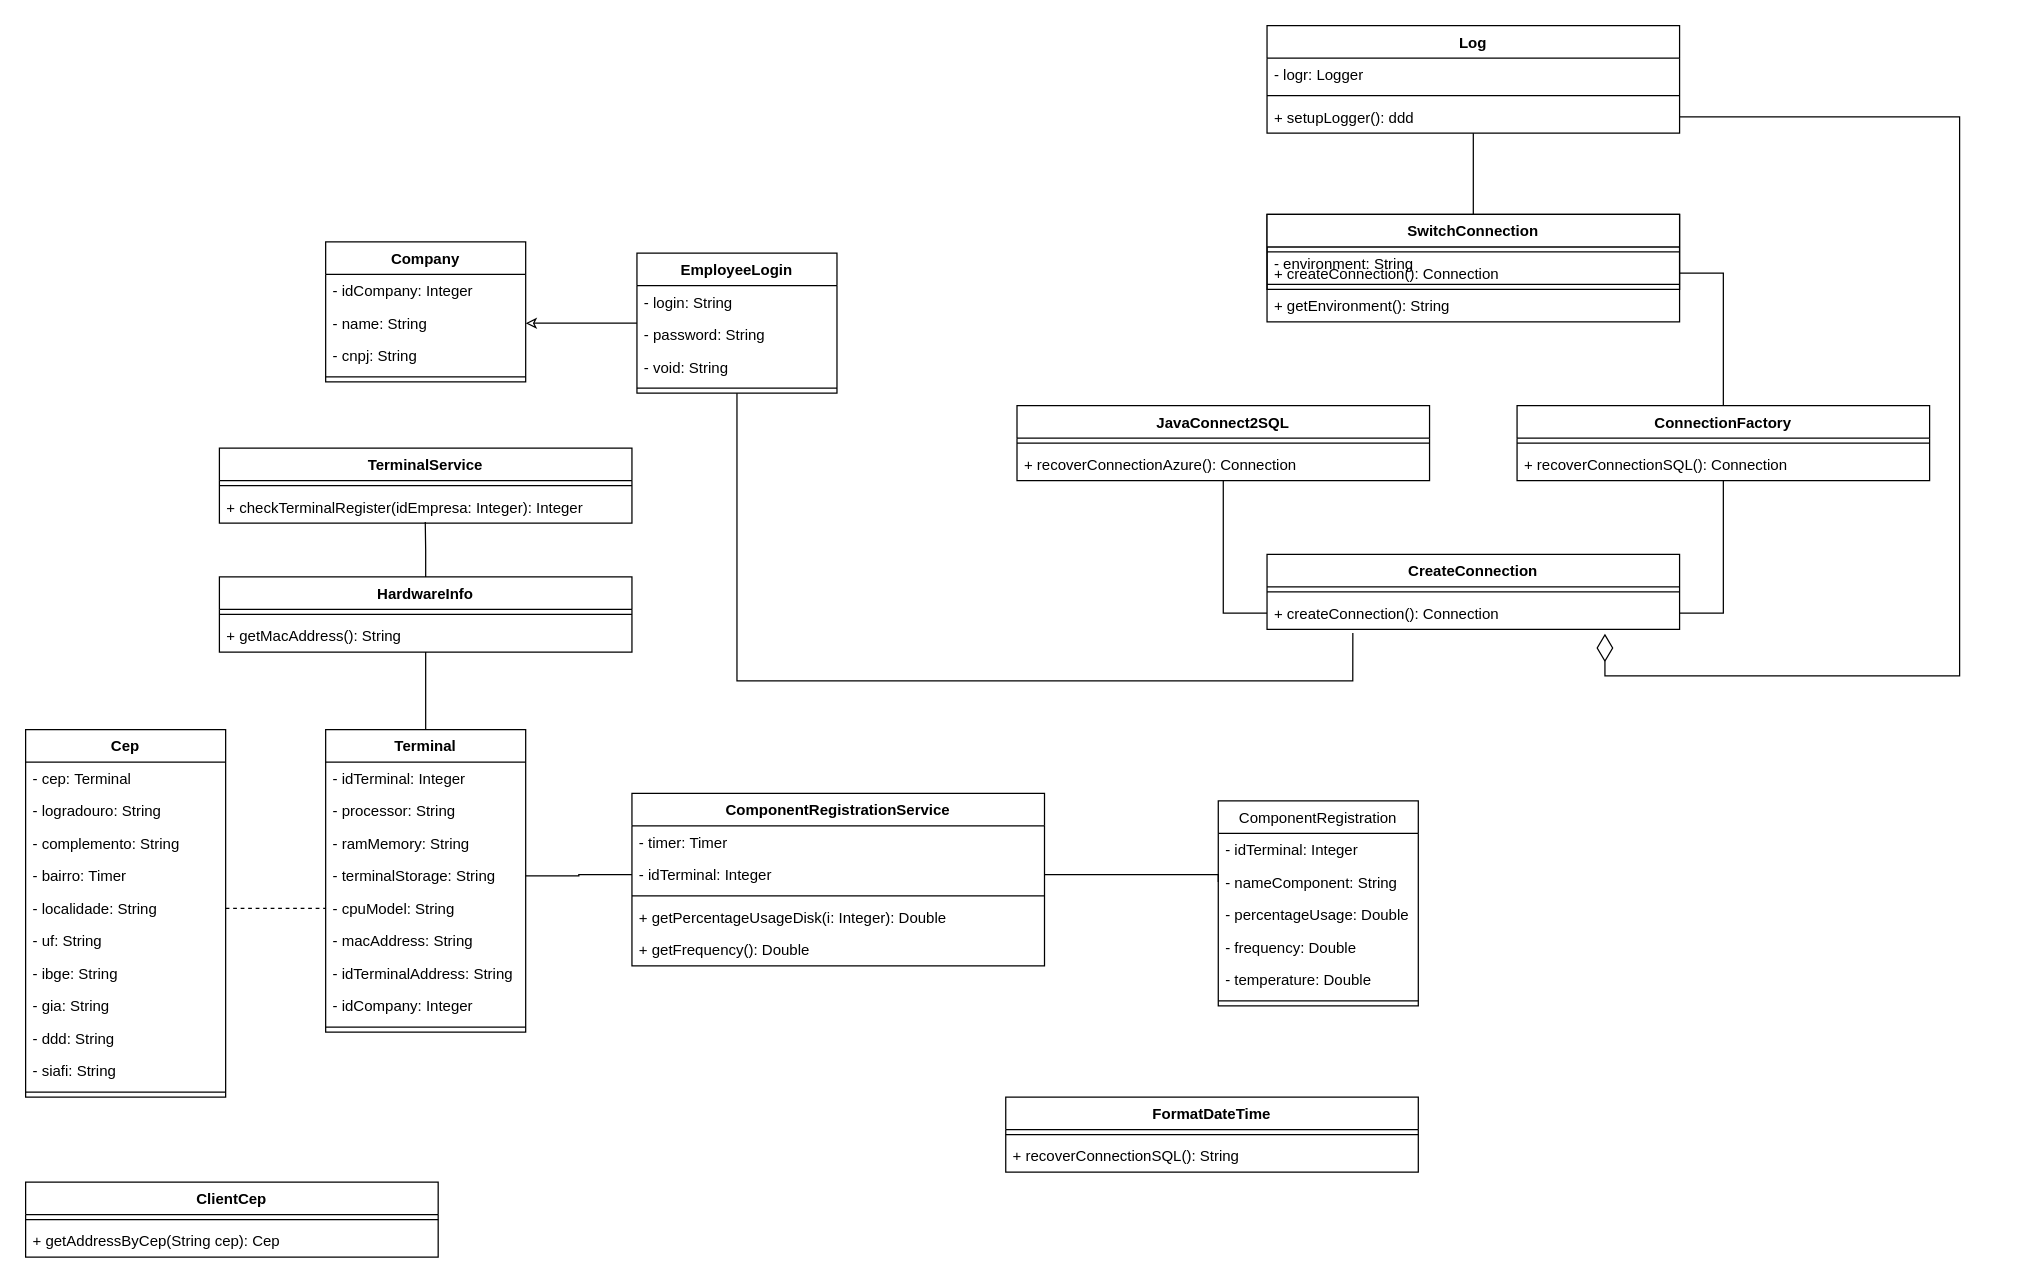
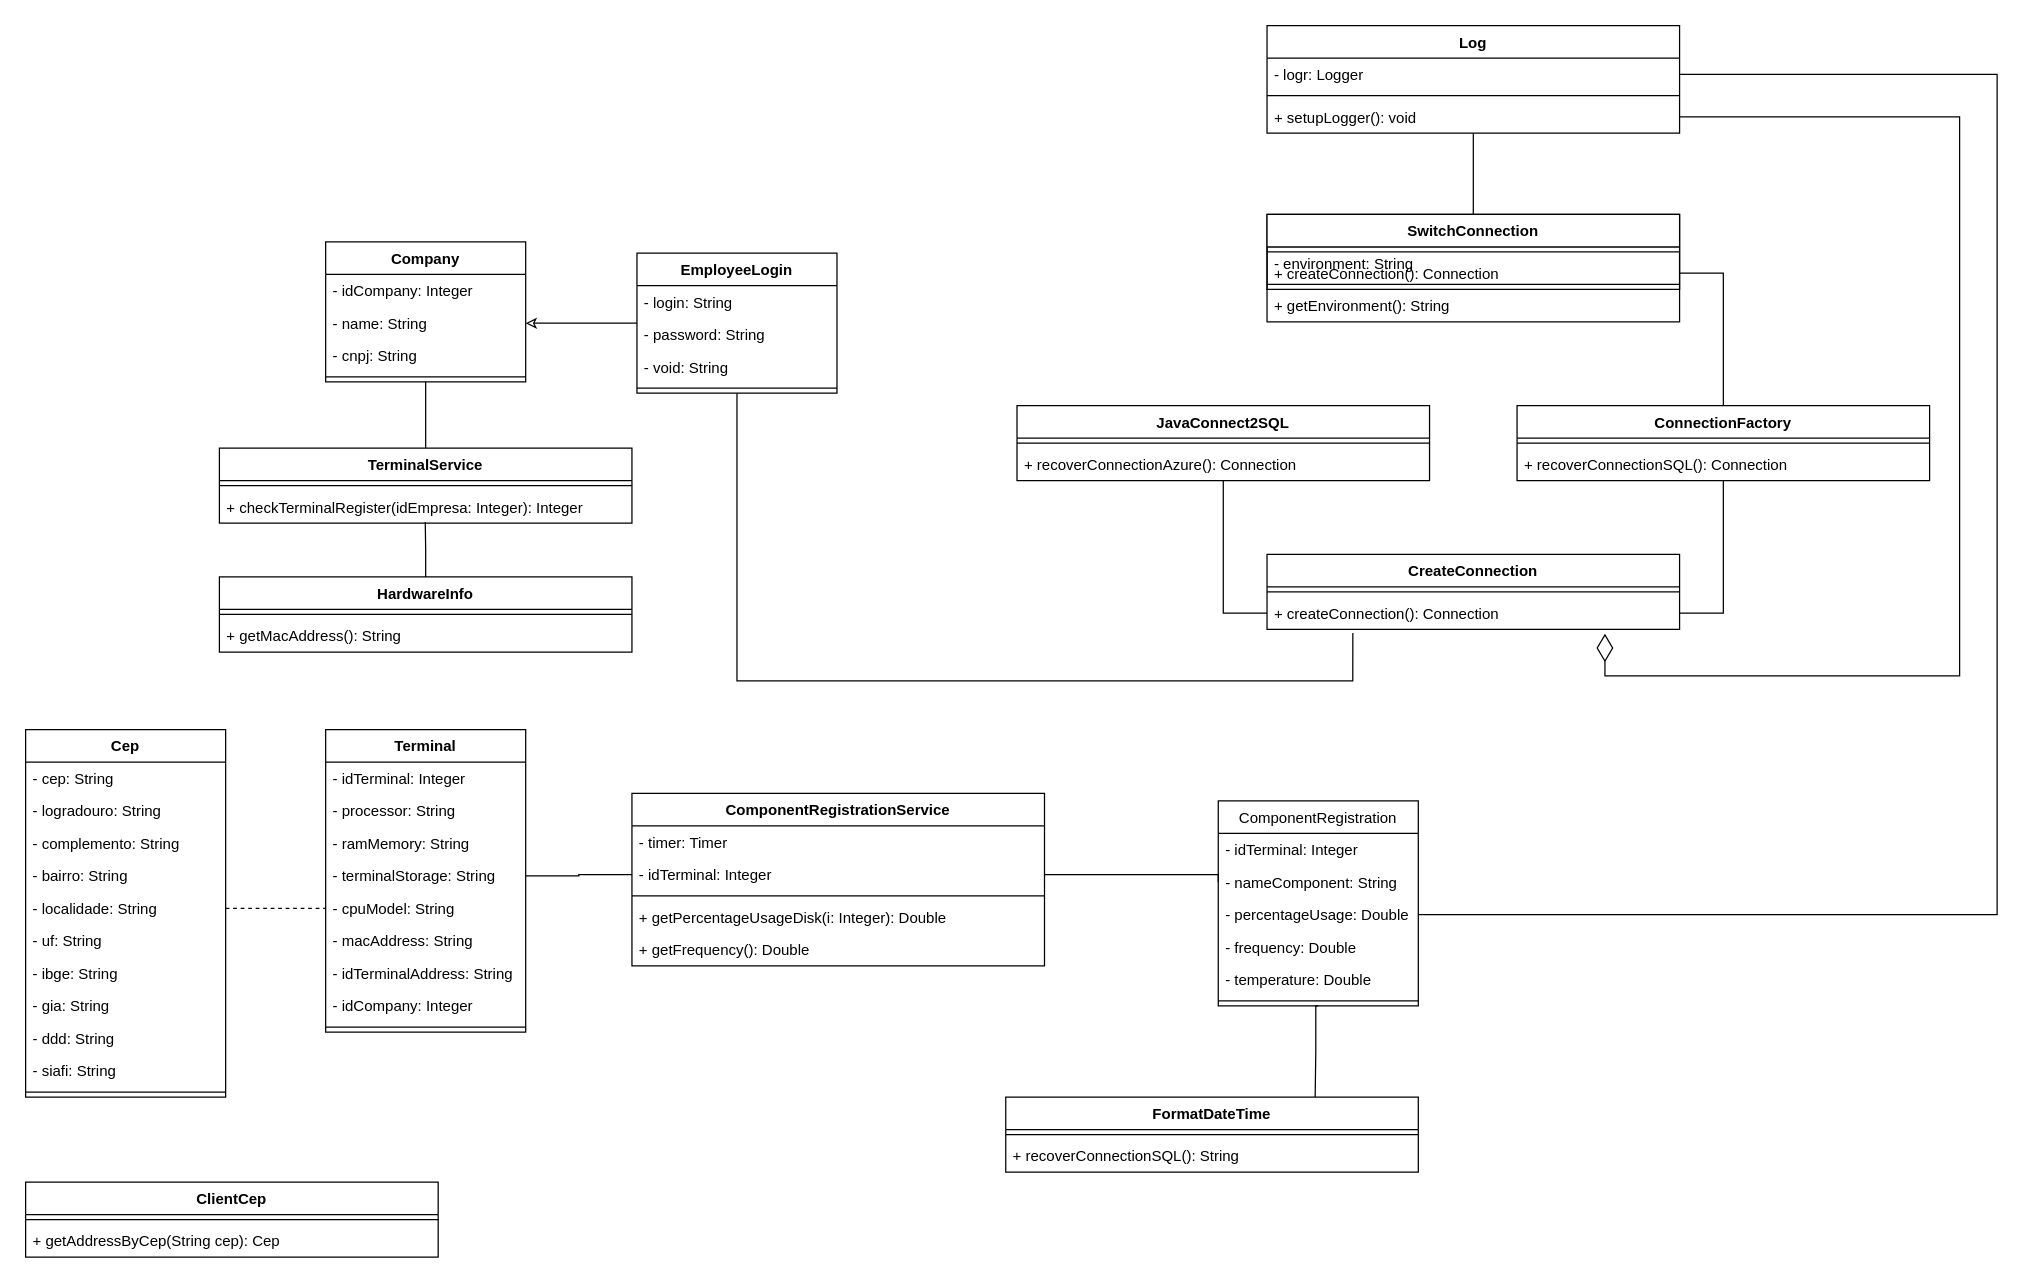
(1356, 118) -> (1358, 118)
none -> (426, 416)
none -> (1997, 624)
(426, 691) -> none
(88, 779) -> (81, 779)
(90, 876) -> (94, 876)
none -> (1316, 1052)
